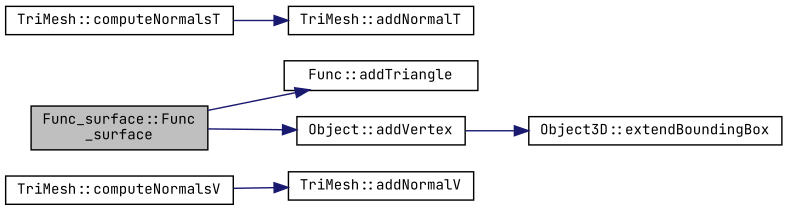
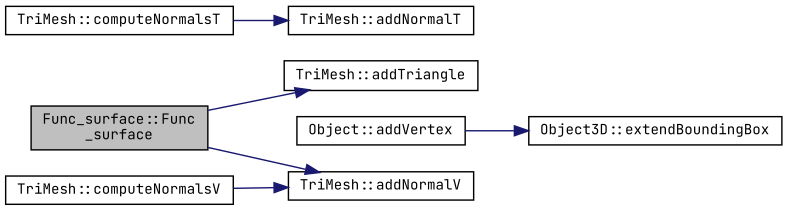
(381, 76) -> (381, 76)
(245, 129) -> (257, 158)
